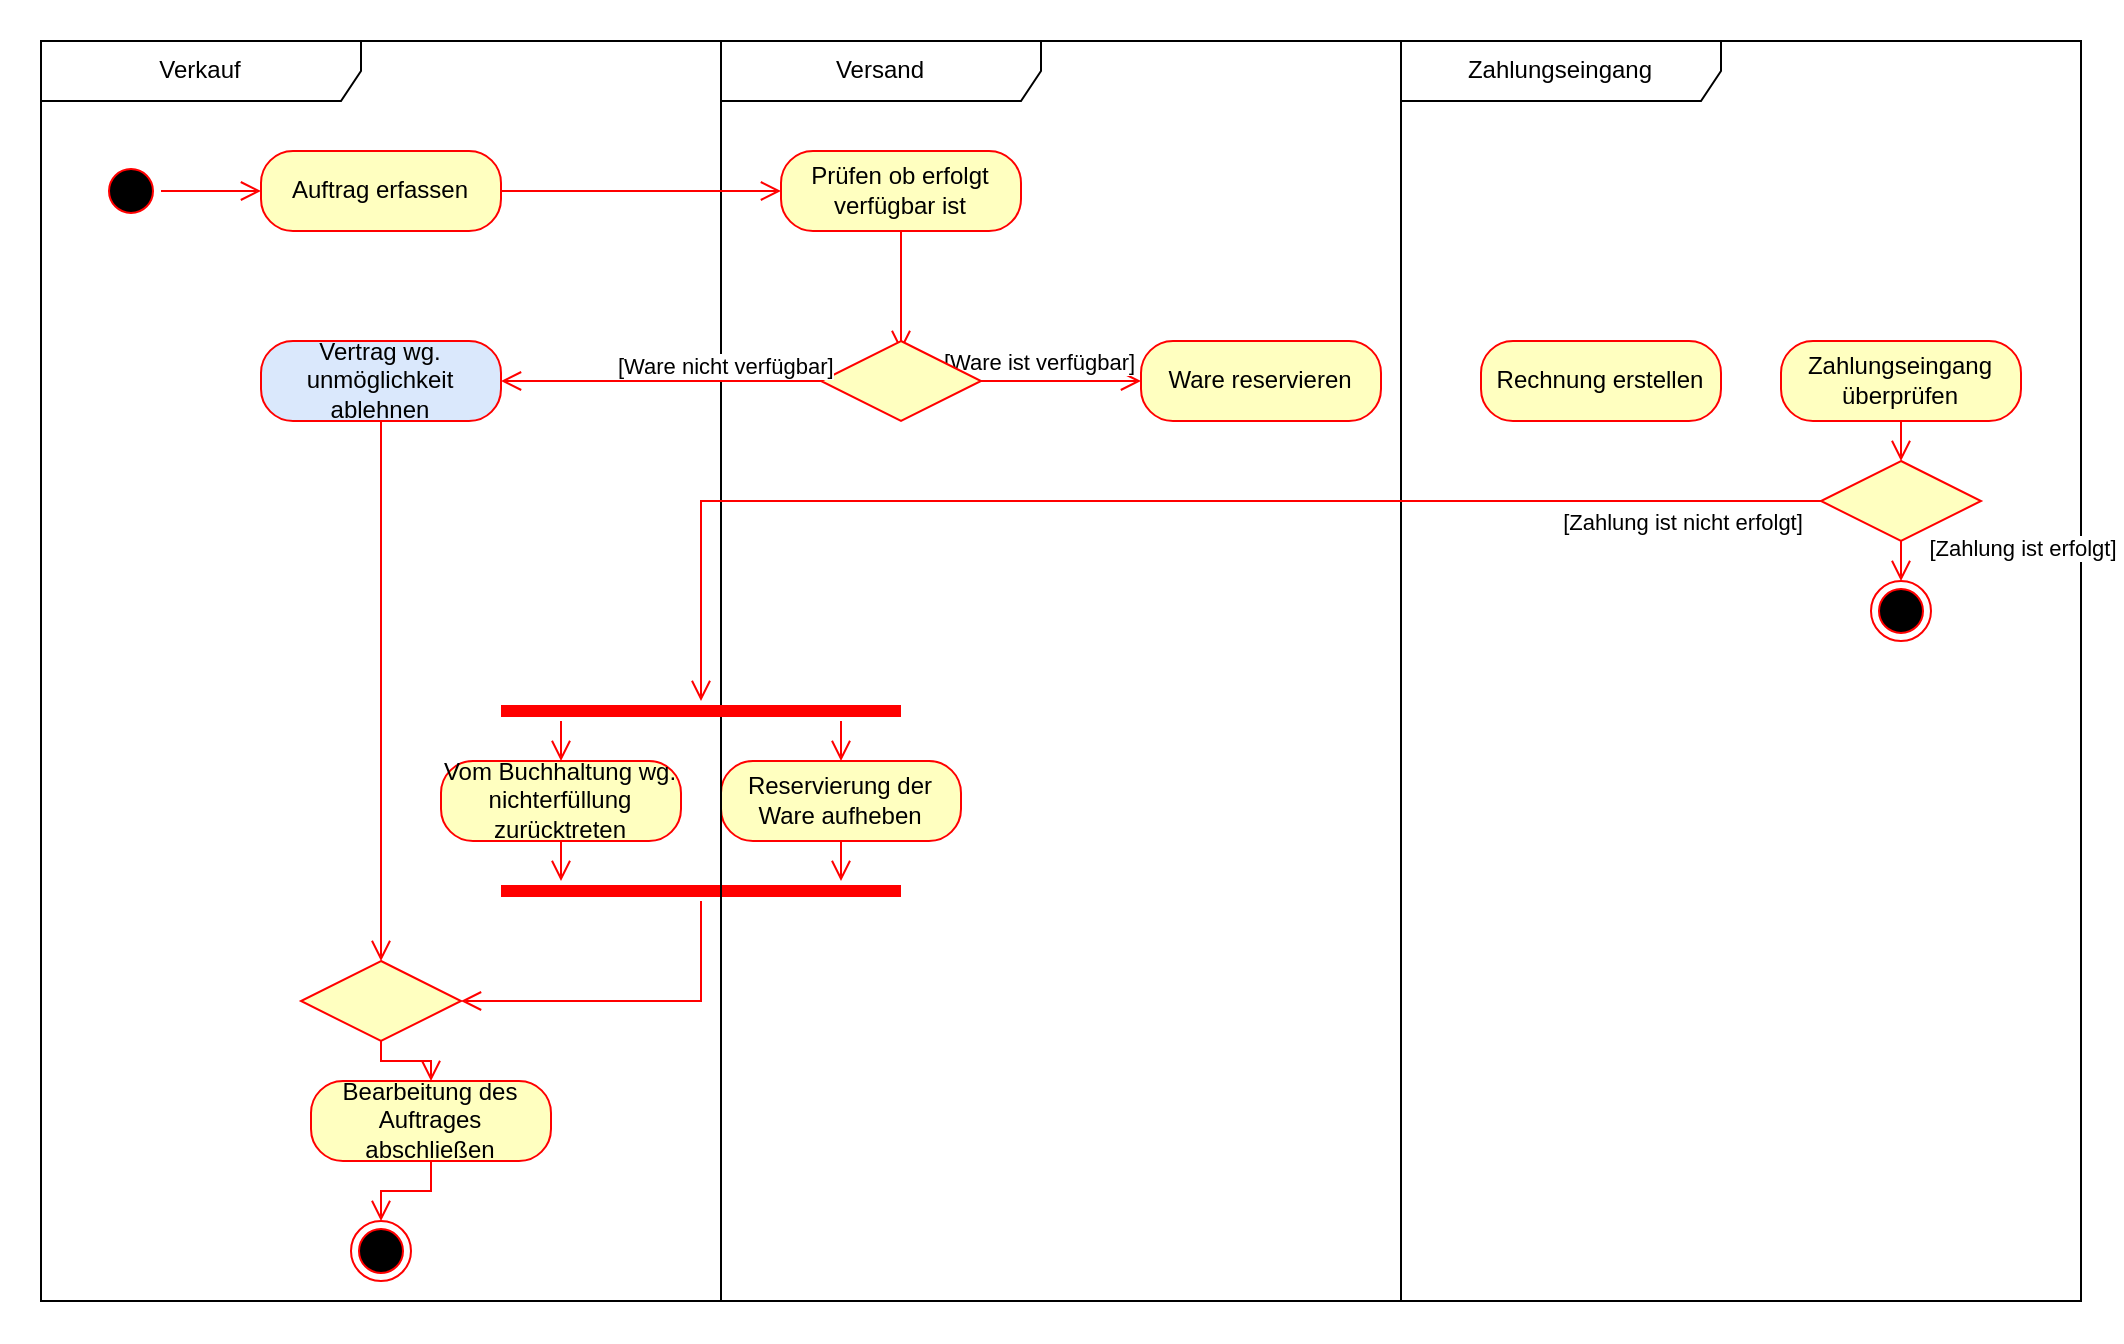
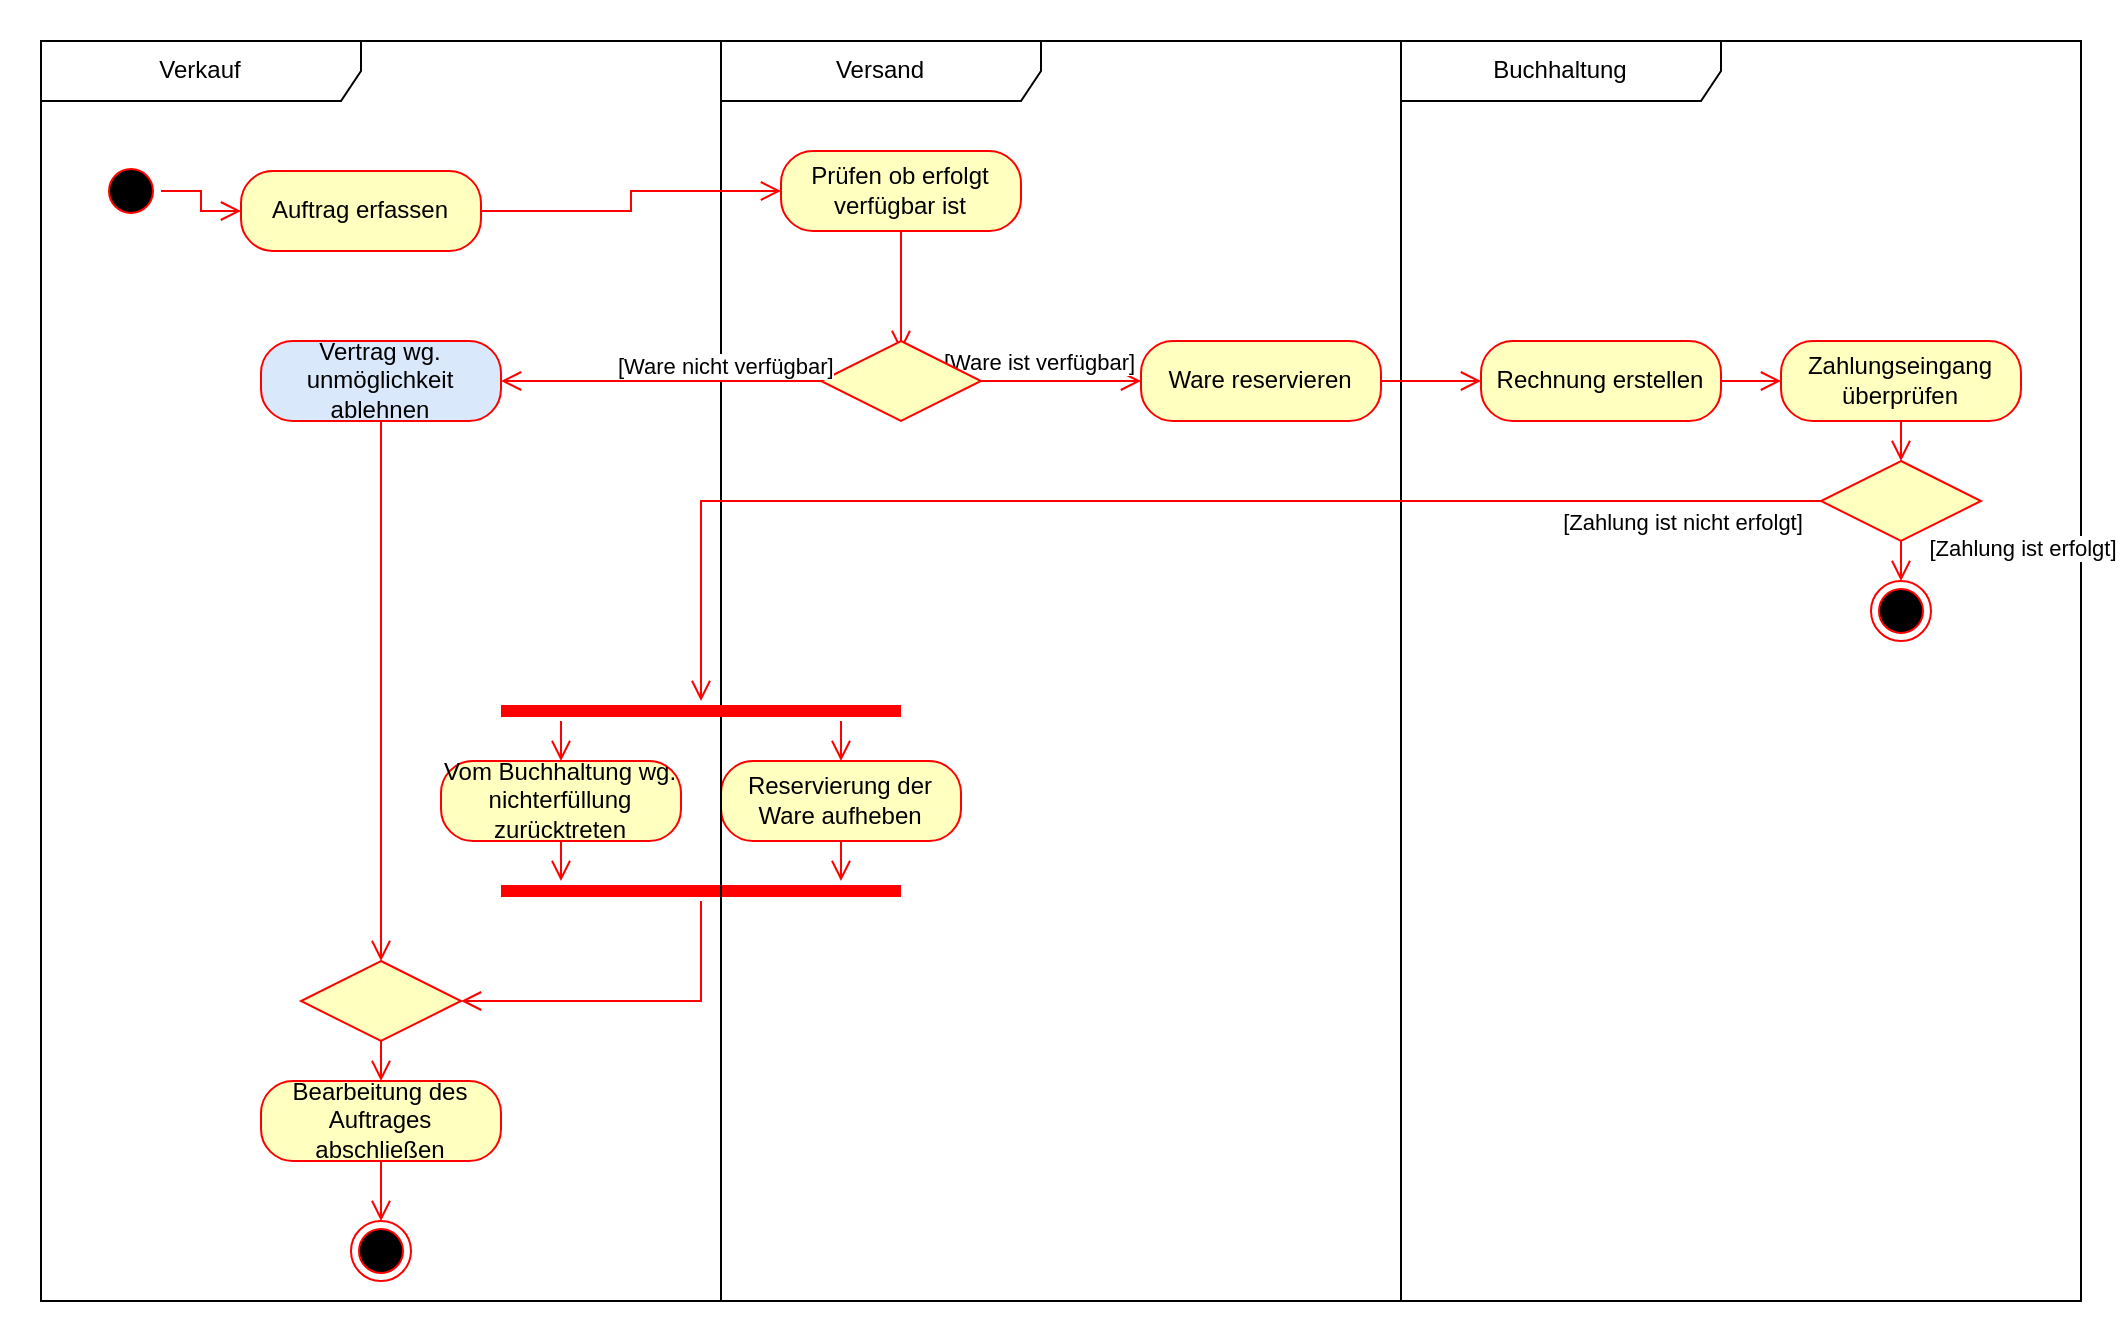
(1561, 71) -> (1561, 71)
(381, 191) -> (361, 211)
none -> (1440, 381)
none -> (1748, 381)
(431, 1121) -> (381, 1121)
